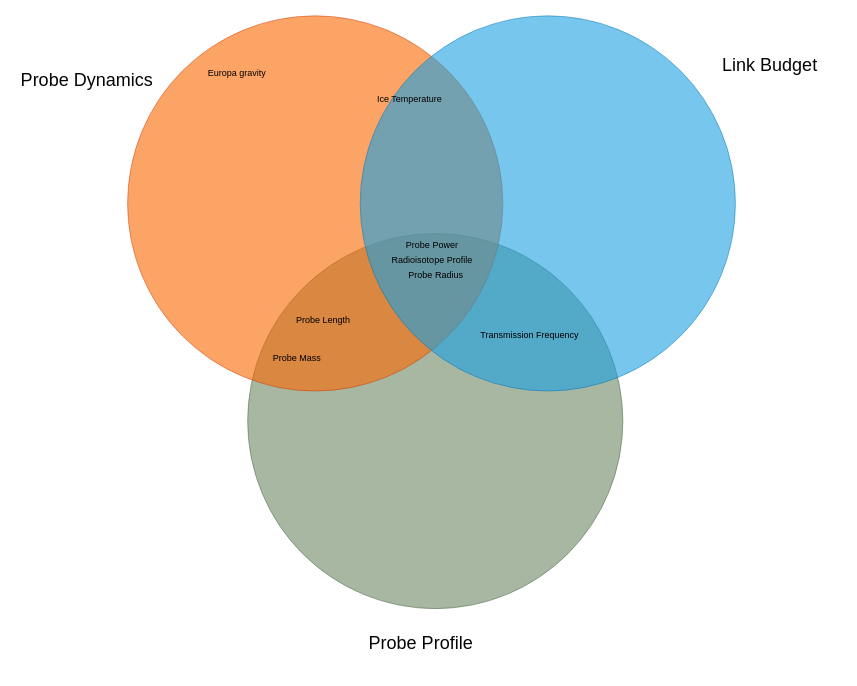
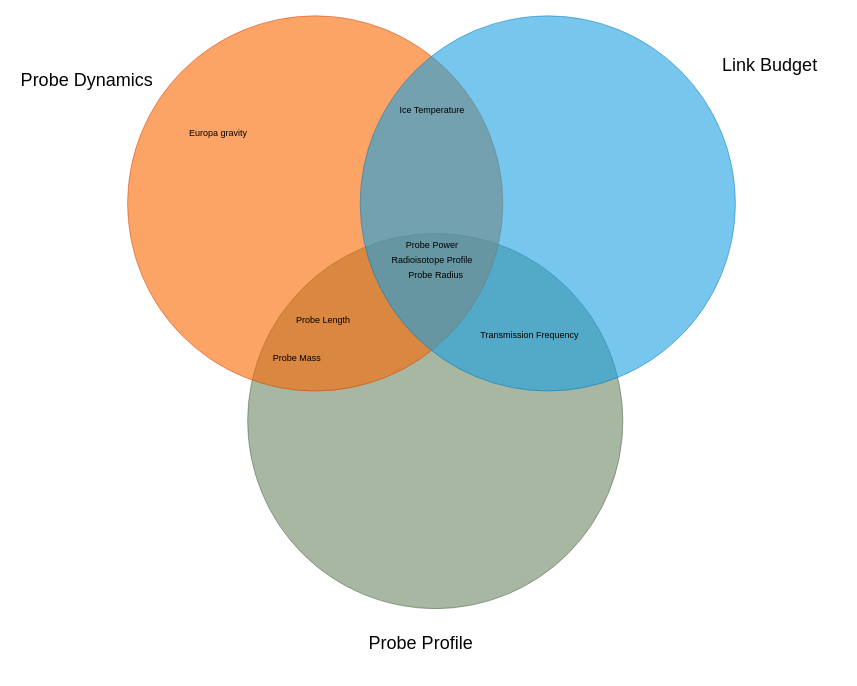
(236, 73) -> (218, 133)
(409, 99) -> (432, 111)
